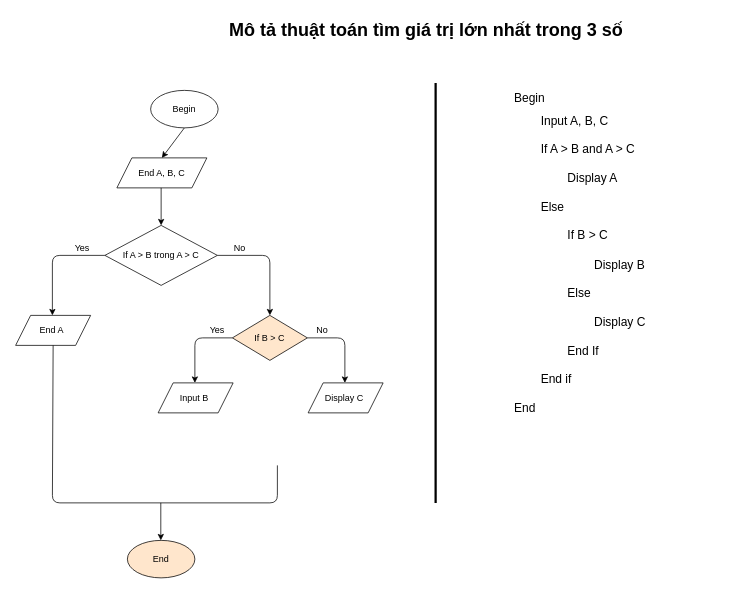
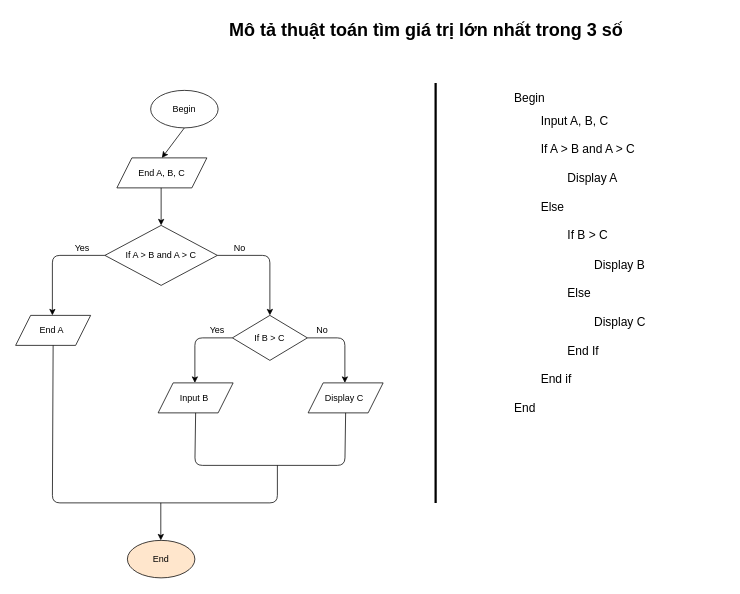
(161, 255) -> (161, 255)
(270, 338) -> (270, 338)
none -> (269, 465)
